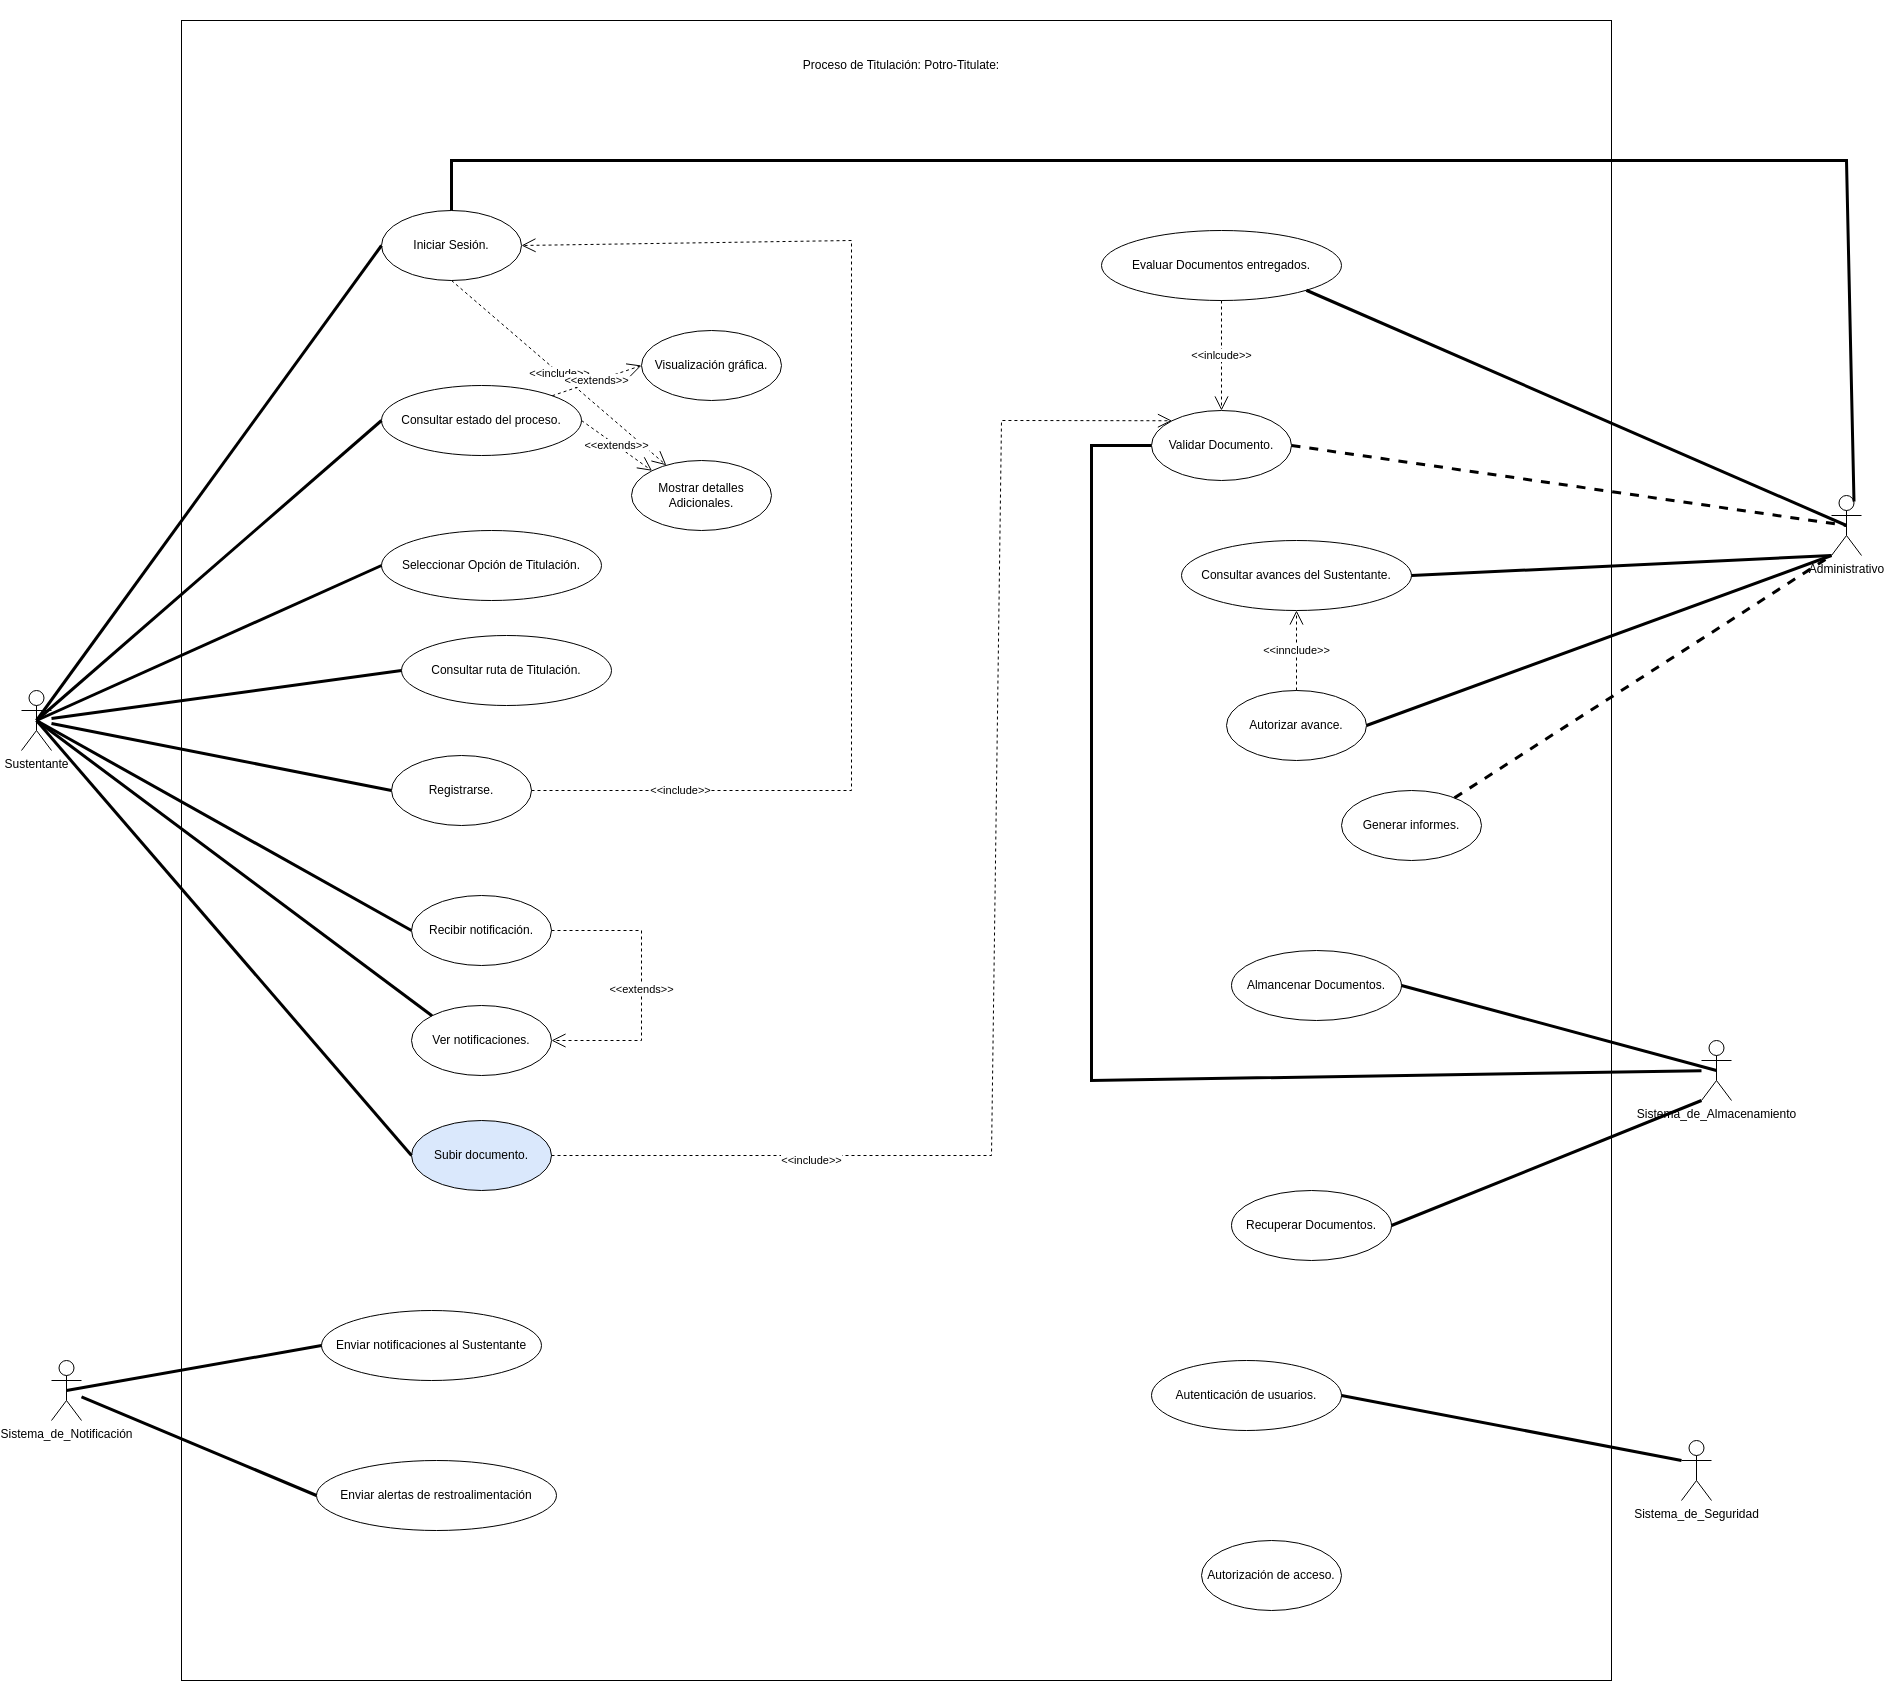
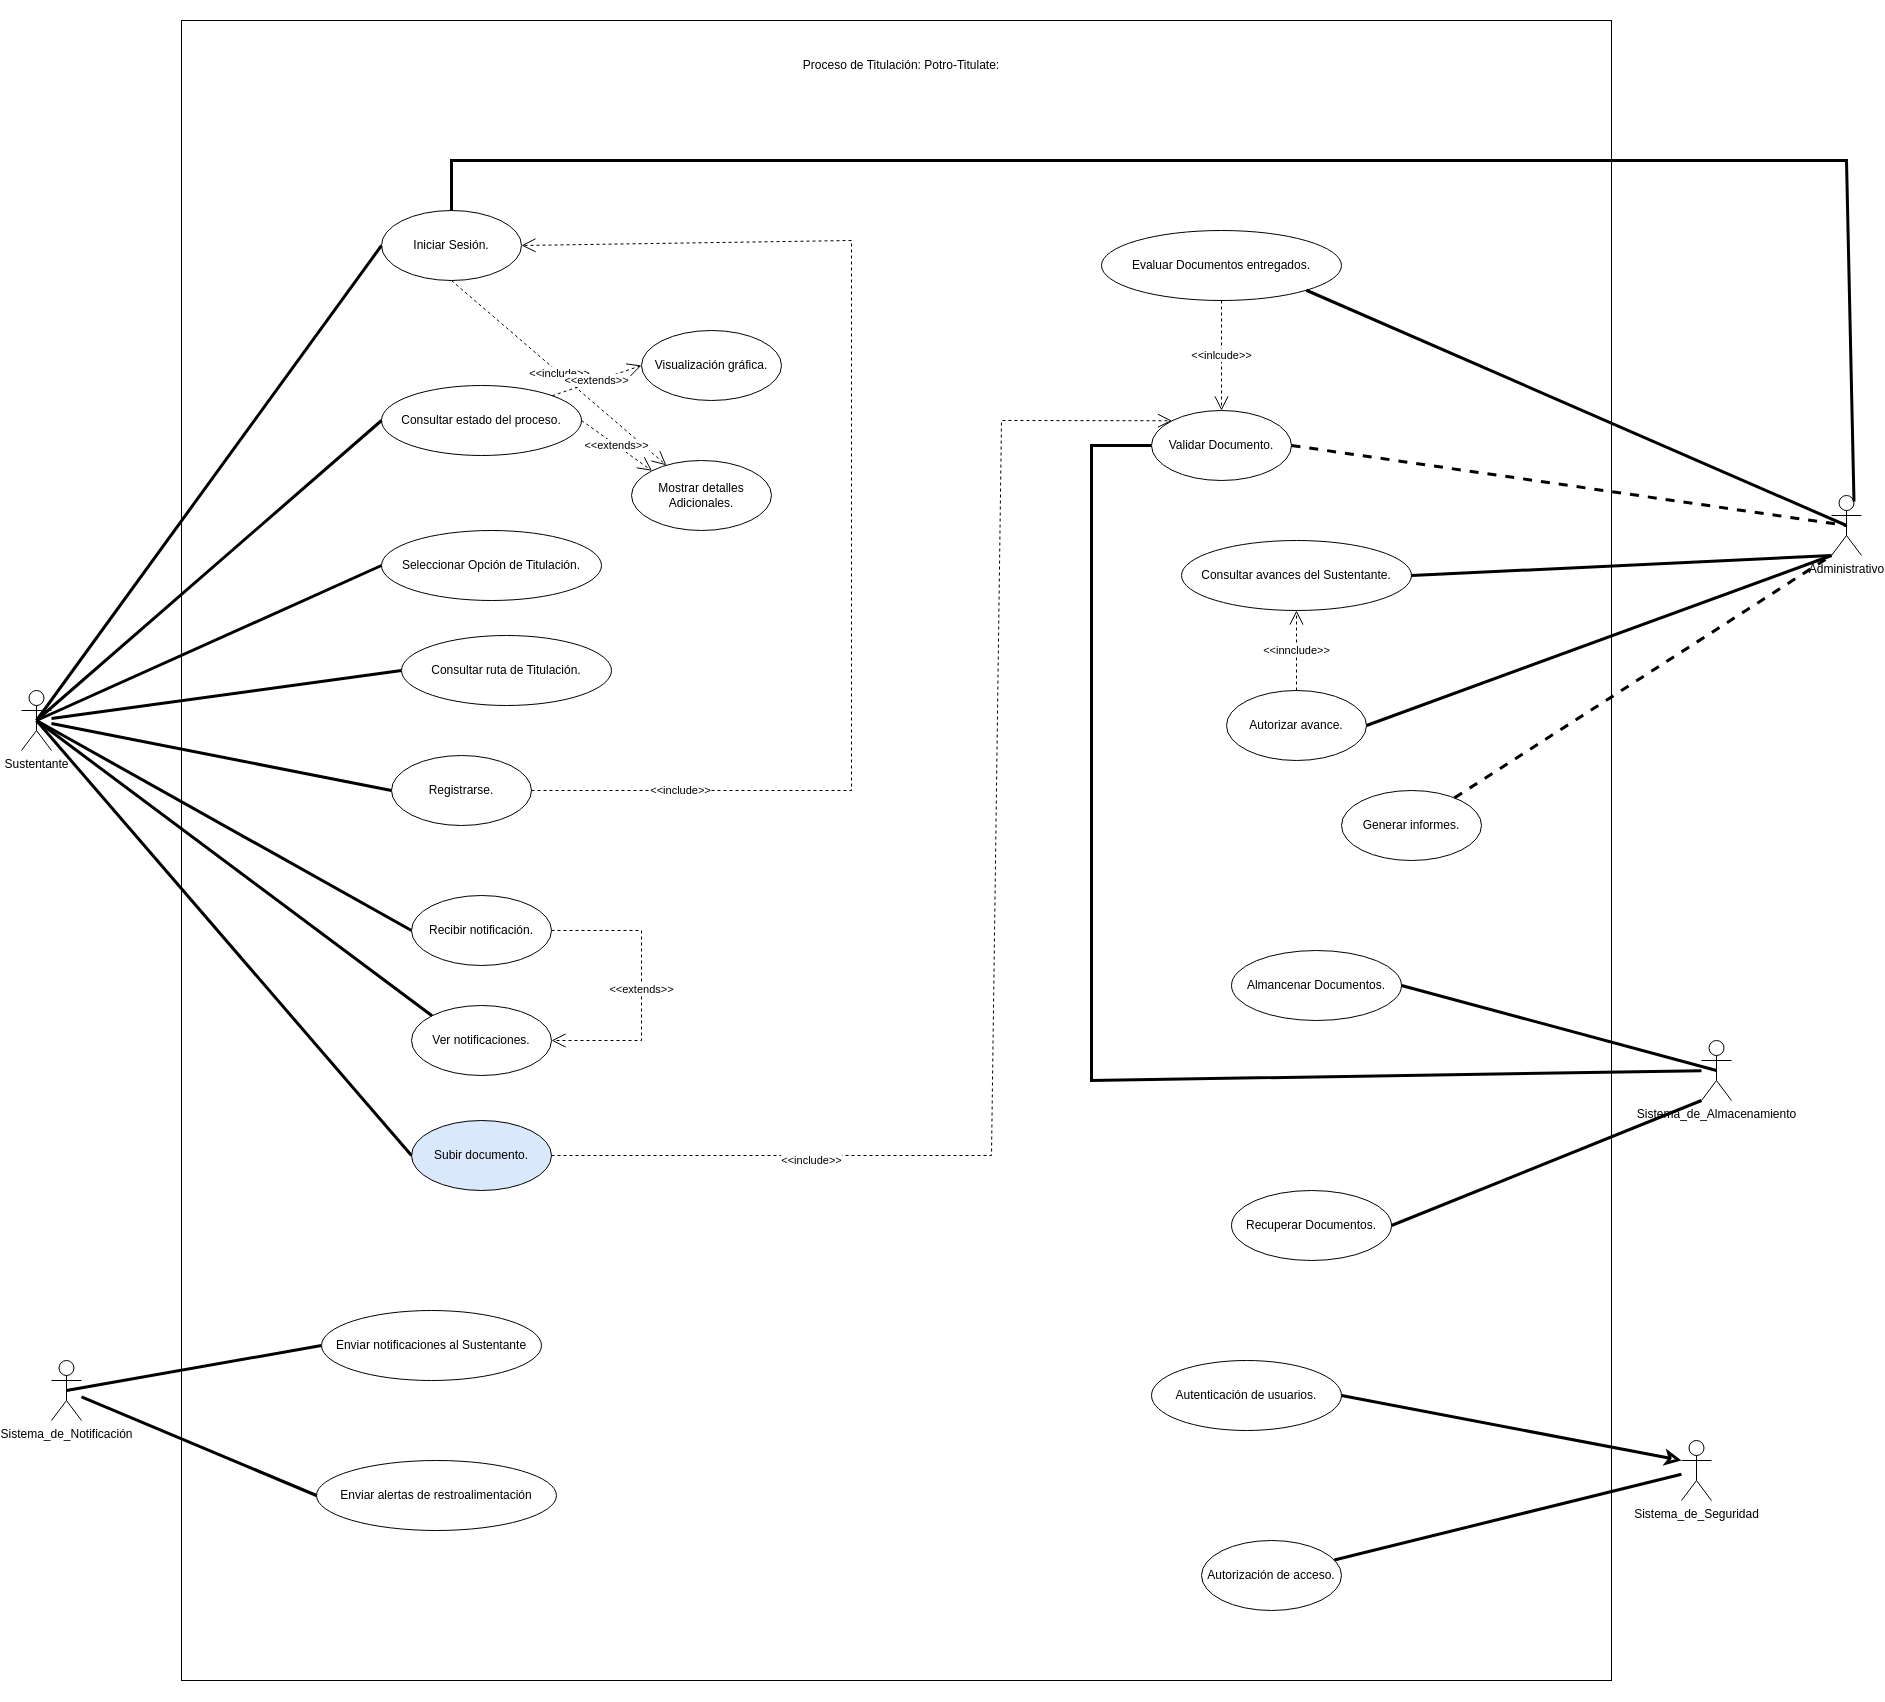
(1673, 1459) -> (1668, 1458)
none -> (1507, 1517)
